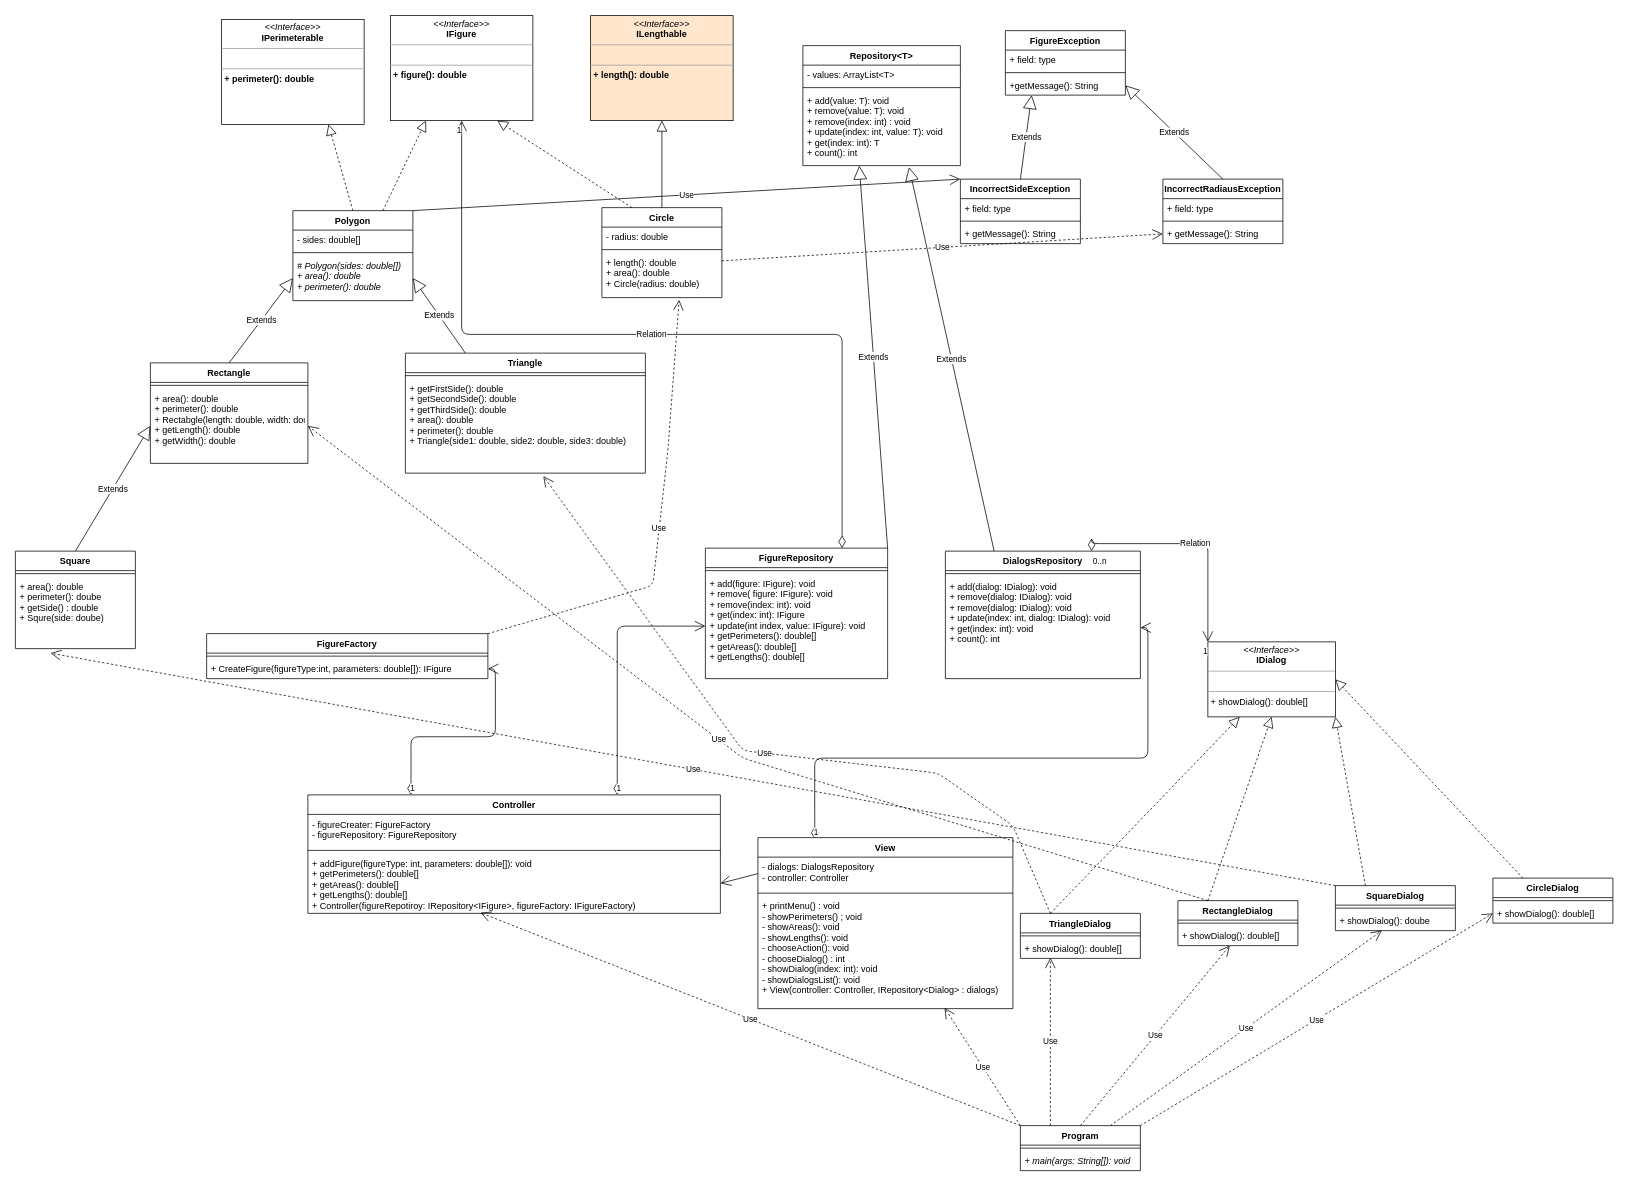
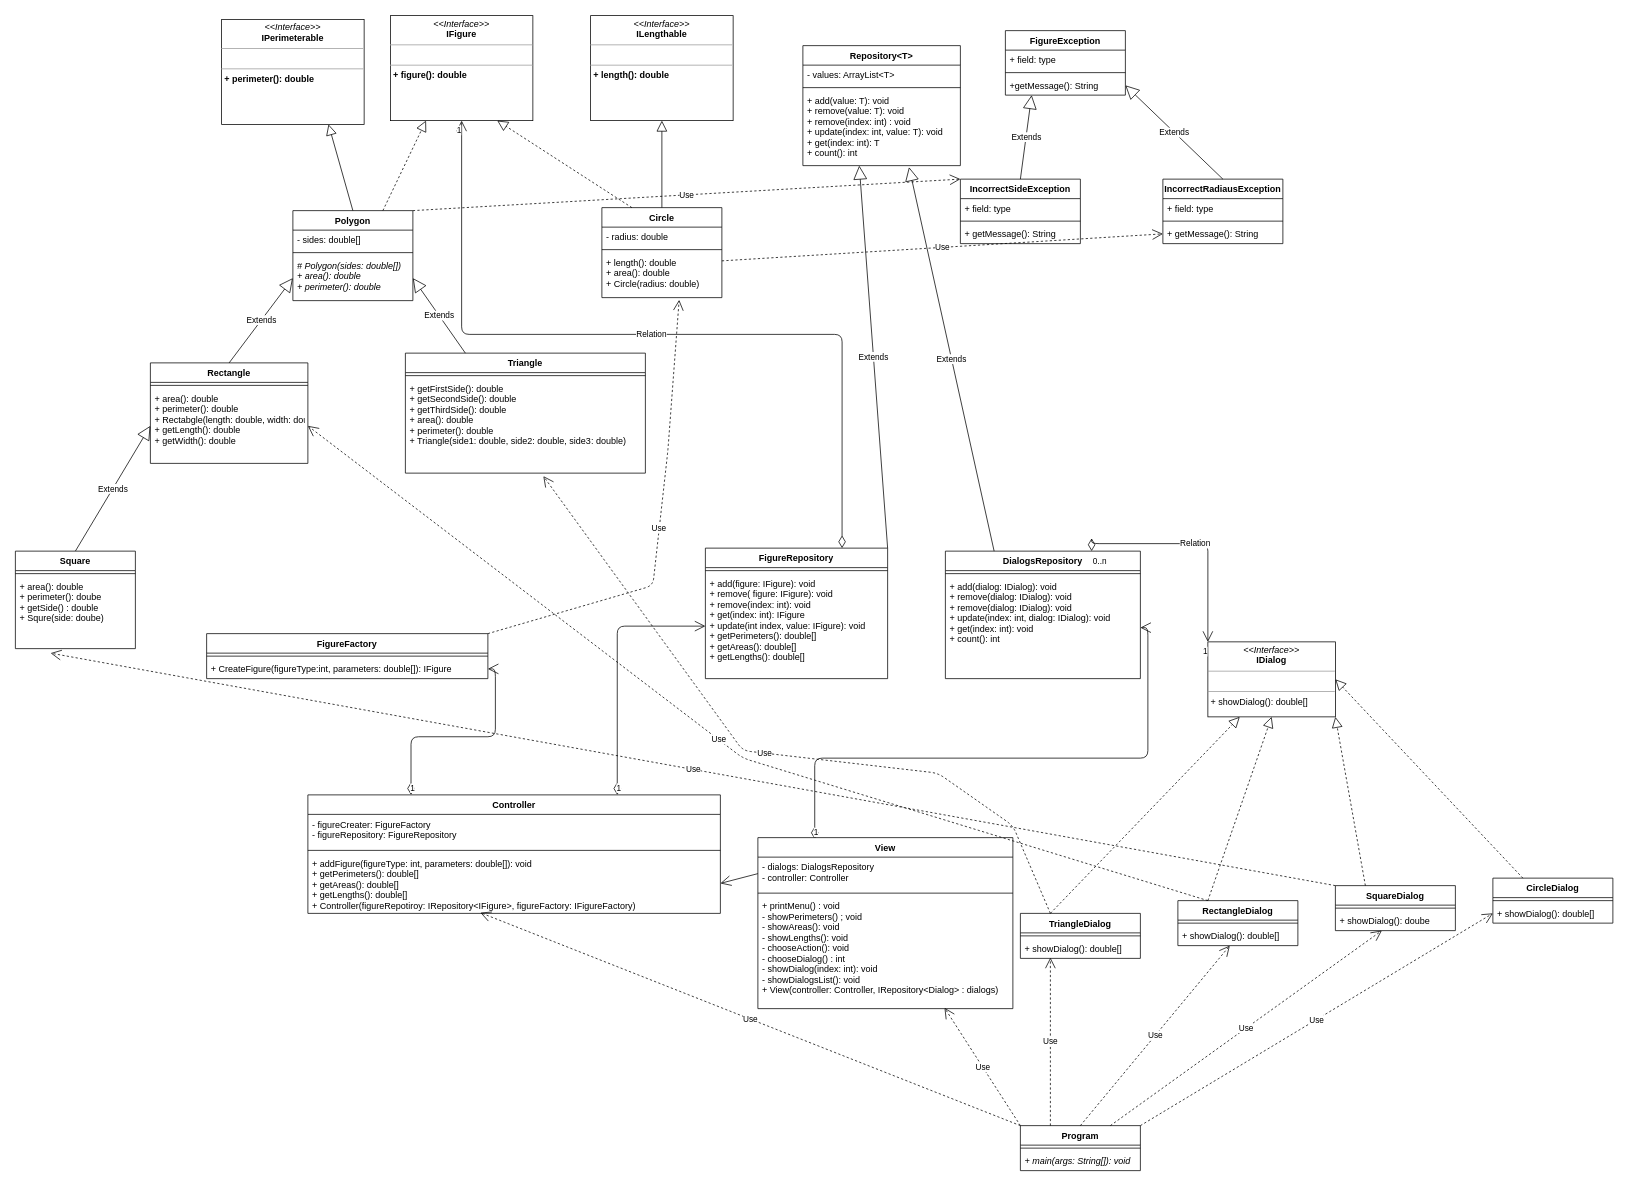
(662, 68) -> (662, 68)
(342, 173) -> (342, 173)
(546, 203) -> (546, 203)
